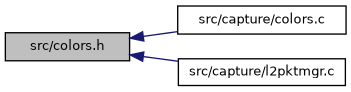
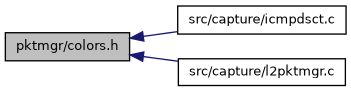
(262, 20) -> (262, 20)
(67, 47) -> (67, 47)
